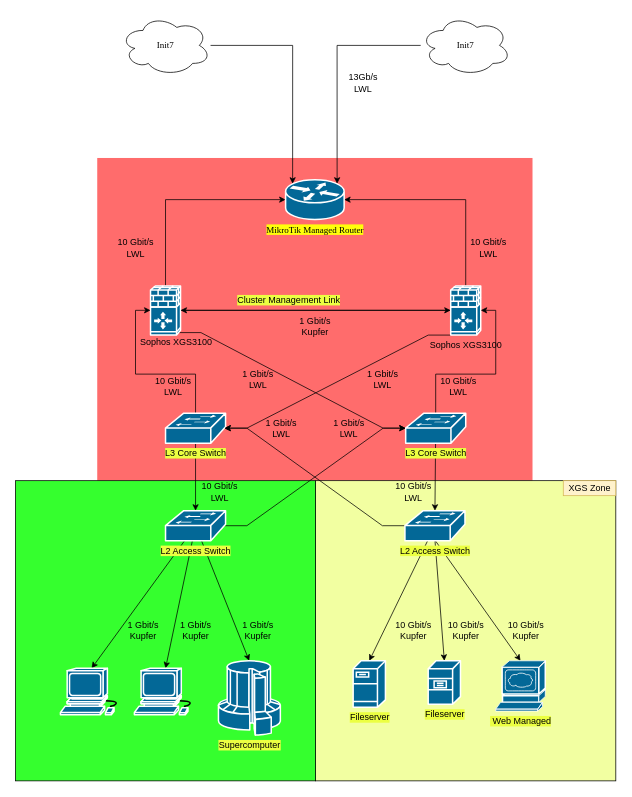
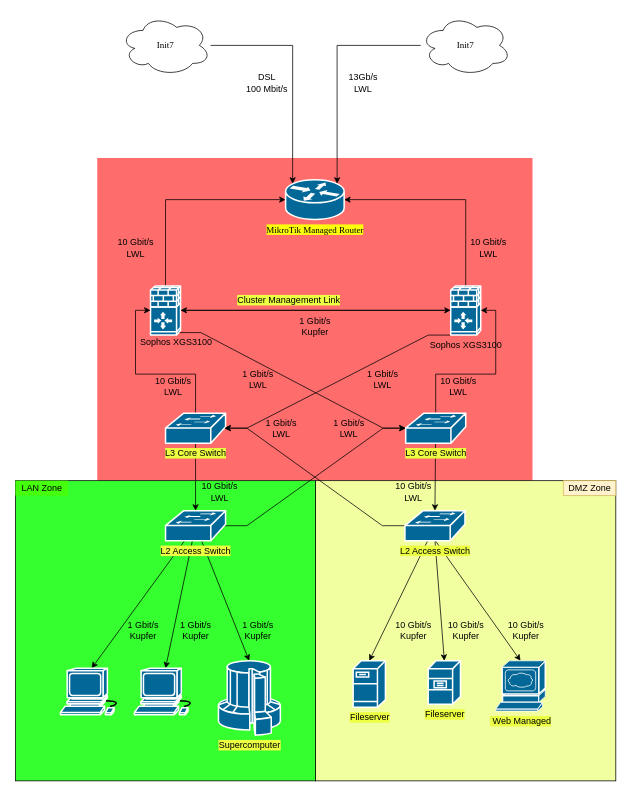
none -> (267, 83)
none -> (42, 488)
(590, 488) -> (590, 488)
